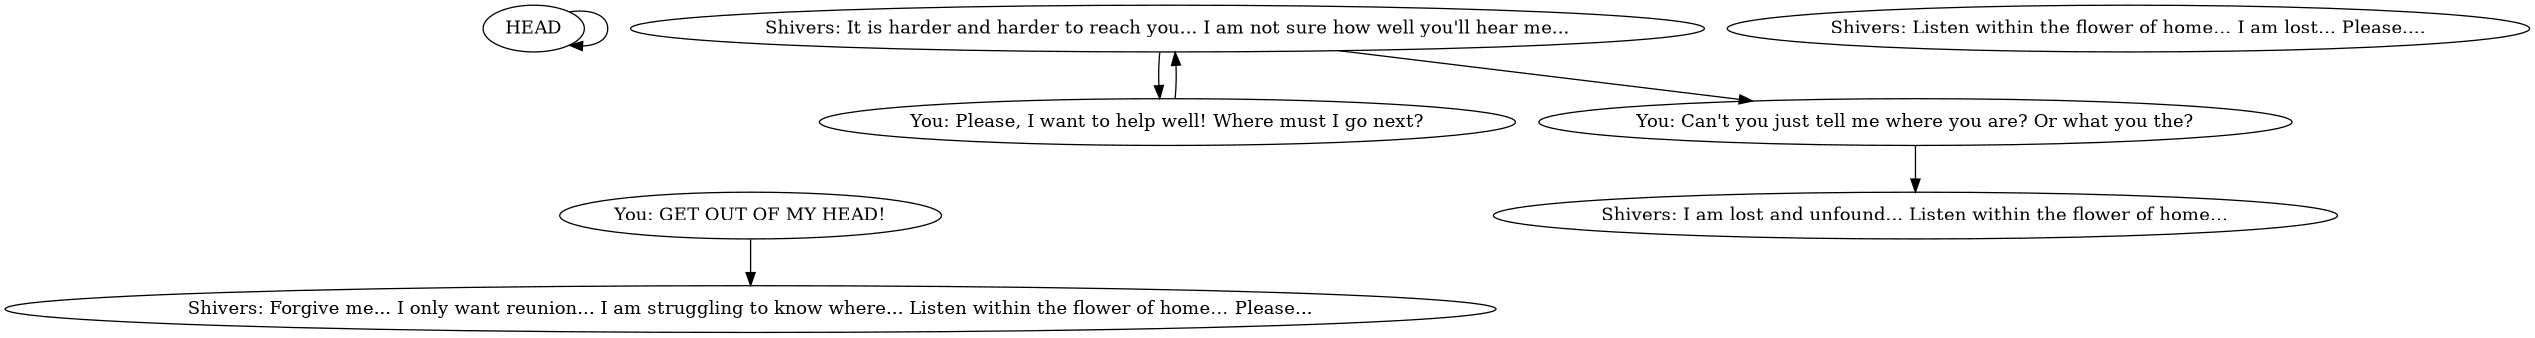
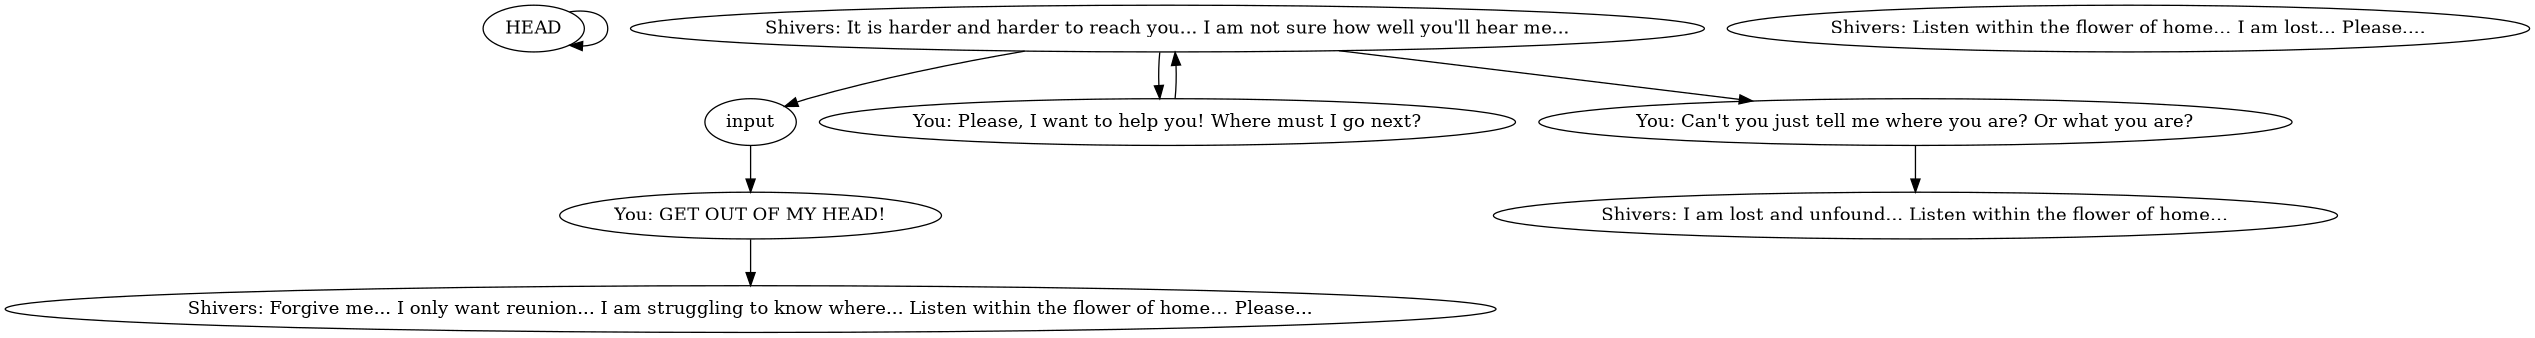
none -> (751, 122)
(1167, 122) -> (1167, 122)
(1915, 122) -> (1915, 122)
